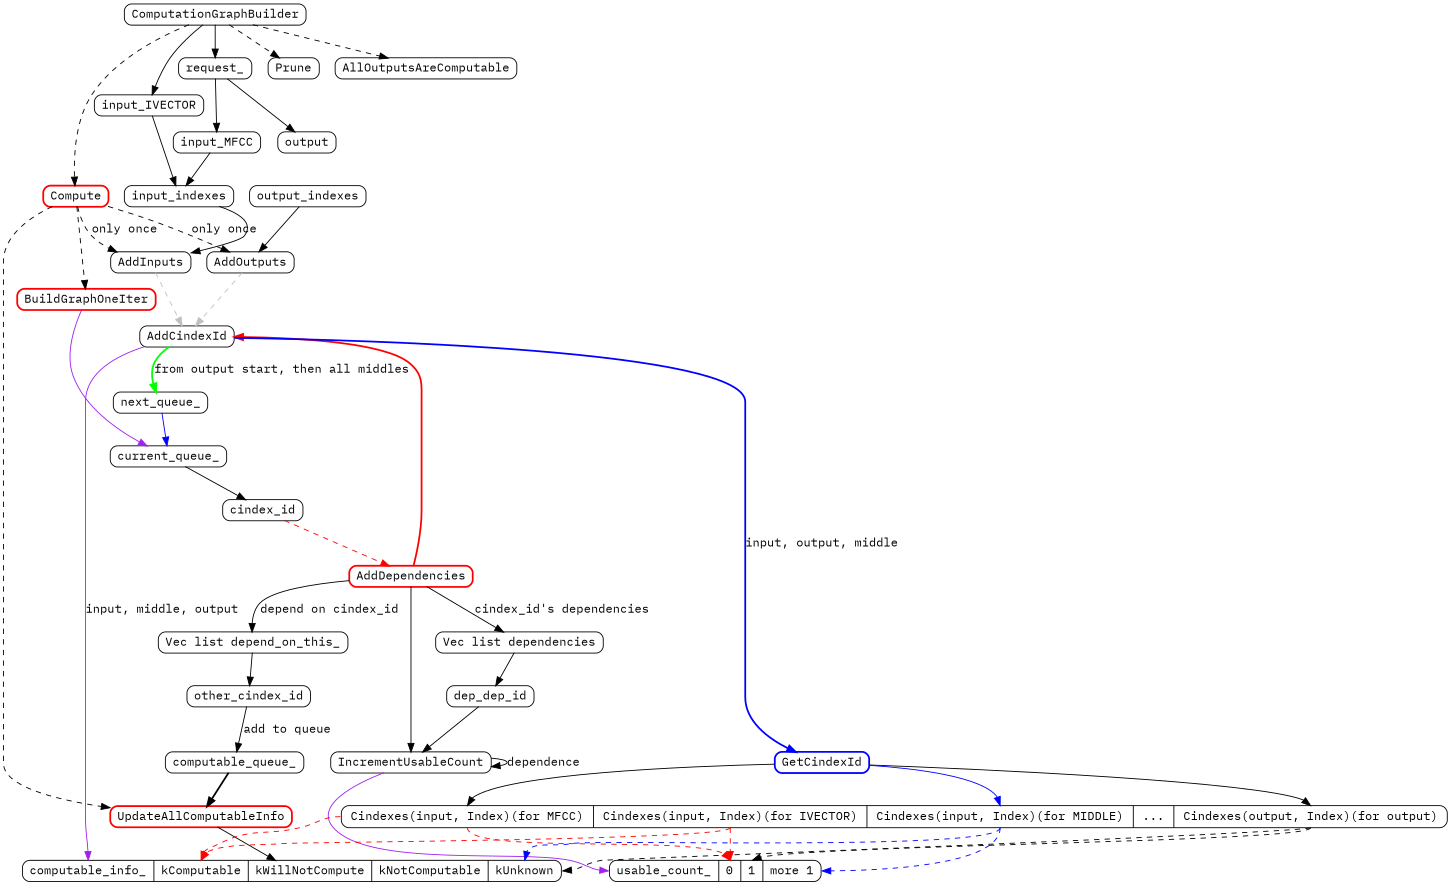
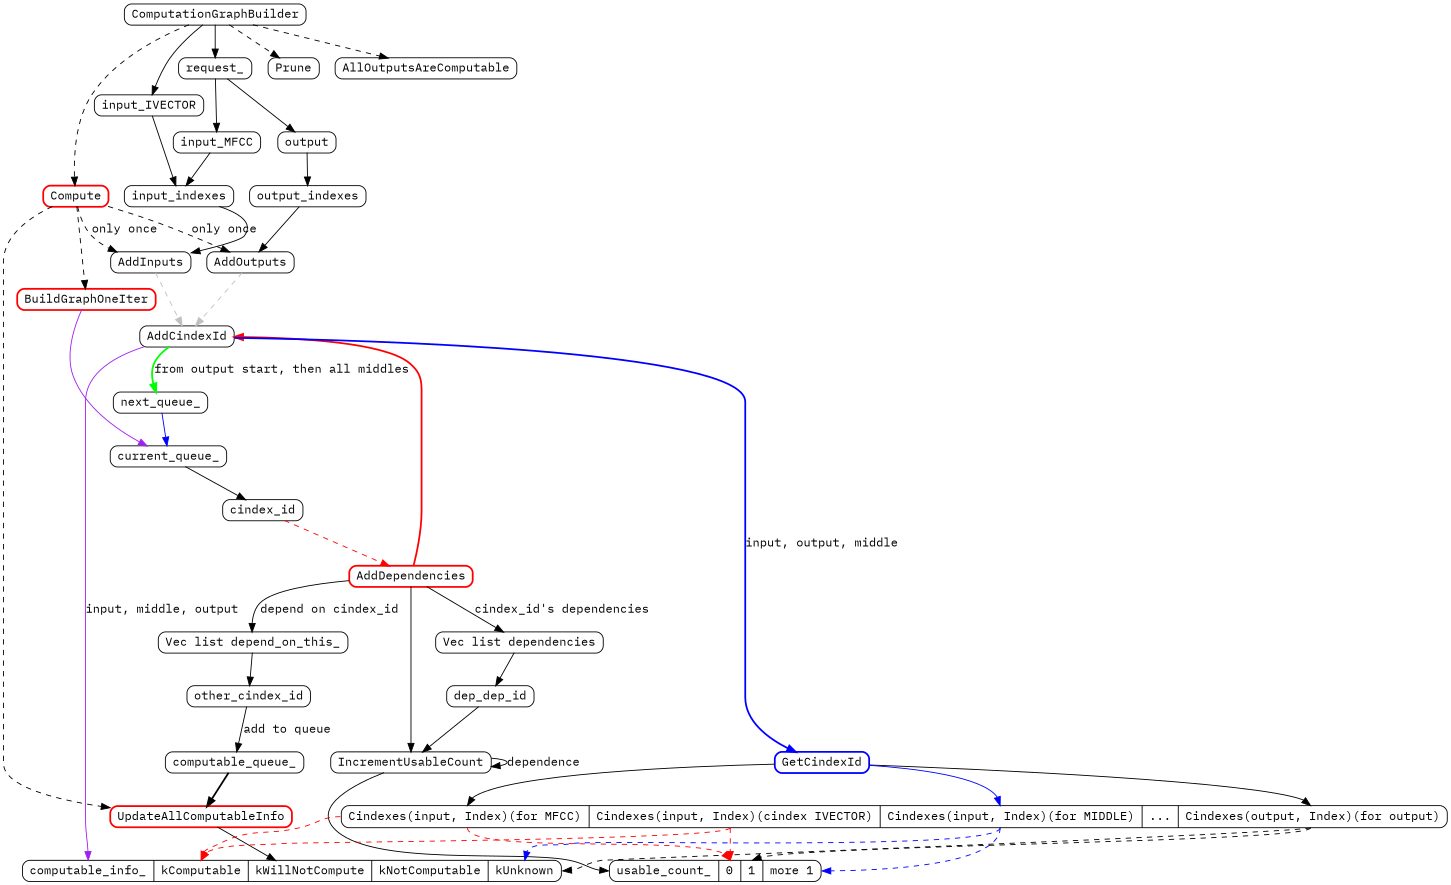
none -> (307, 165)
(730, 816) -> (735, 816)
(421, 854) -> (421, 854)
